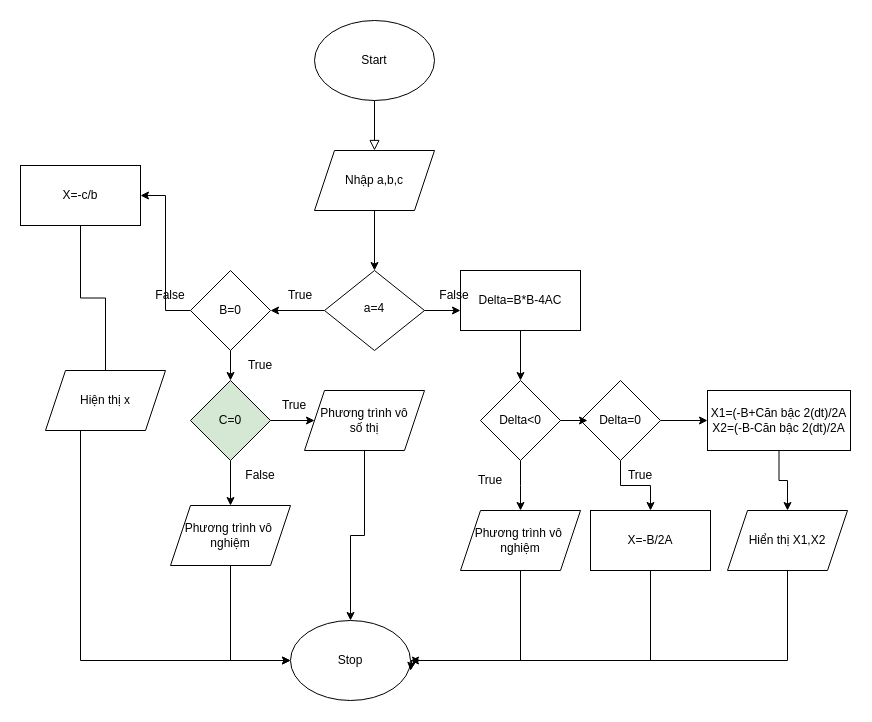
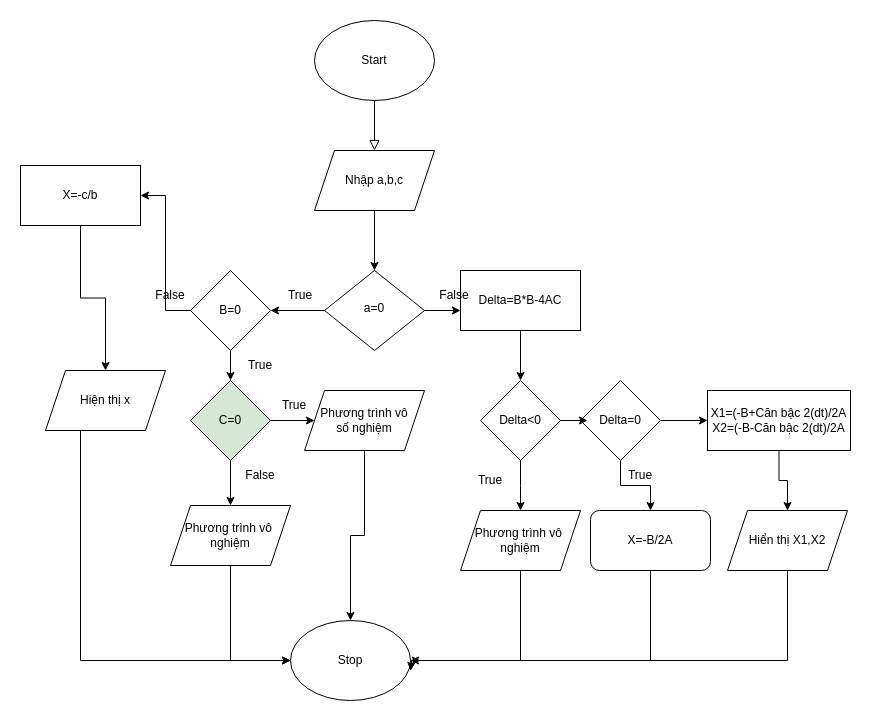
(375, 309) -> (375, 309)
(106, 364) -> (106, 362)
(365, 421) -> (365, 421)
(651, 541) -> (651, 541)
